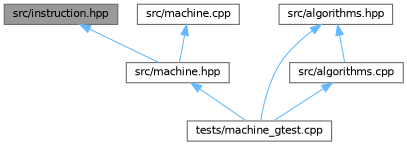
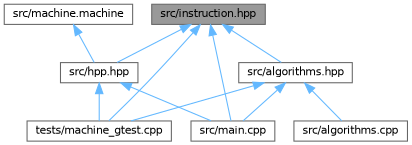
(188, 14) -> (68, 14)
none -> (256, 46)
(178, 73) -> (99, 73)
(299, 105) -> (152, 78)
none -> (233, 131)
